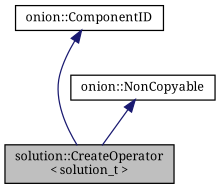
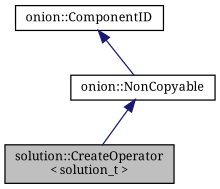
(58, 93) -> (120, 58)
